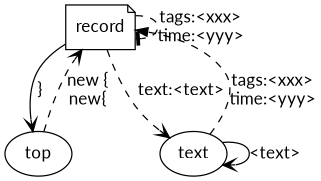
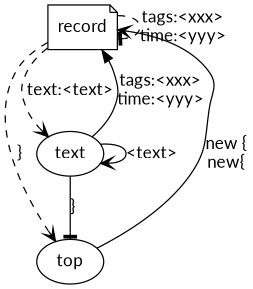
(218, 64) -> (116, 102)
(36, 76) -> (7, 133)
(56, 94) -> (205, 139)
none -> (70, 205)
